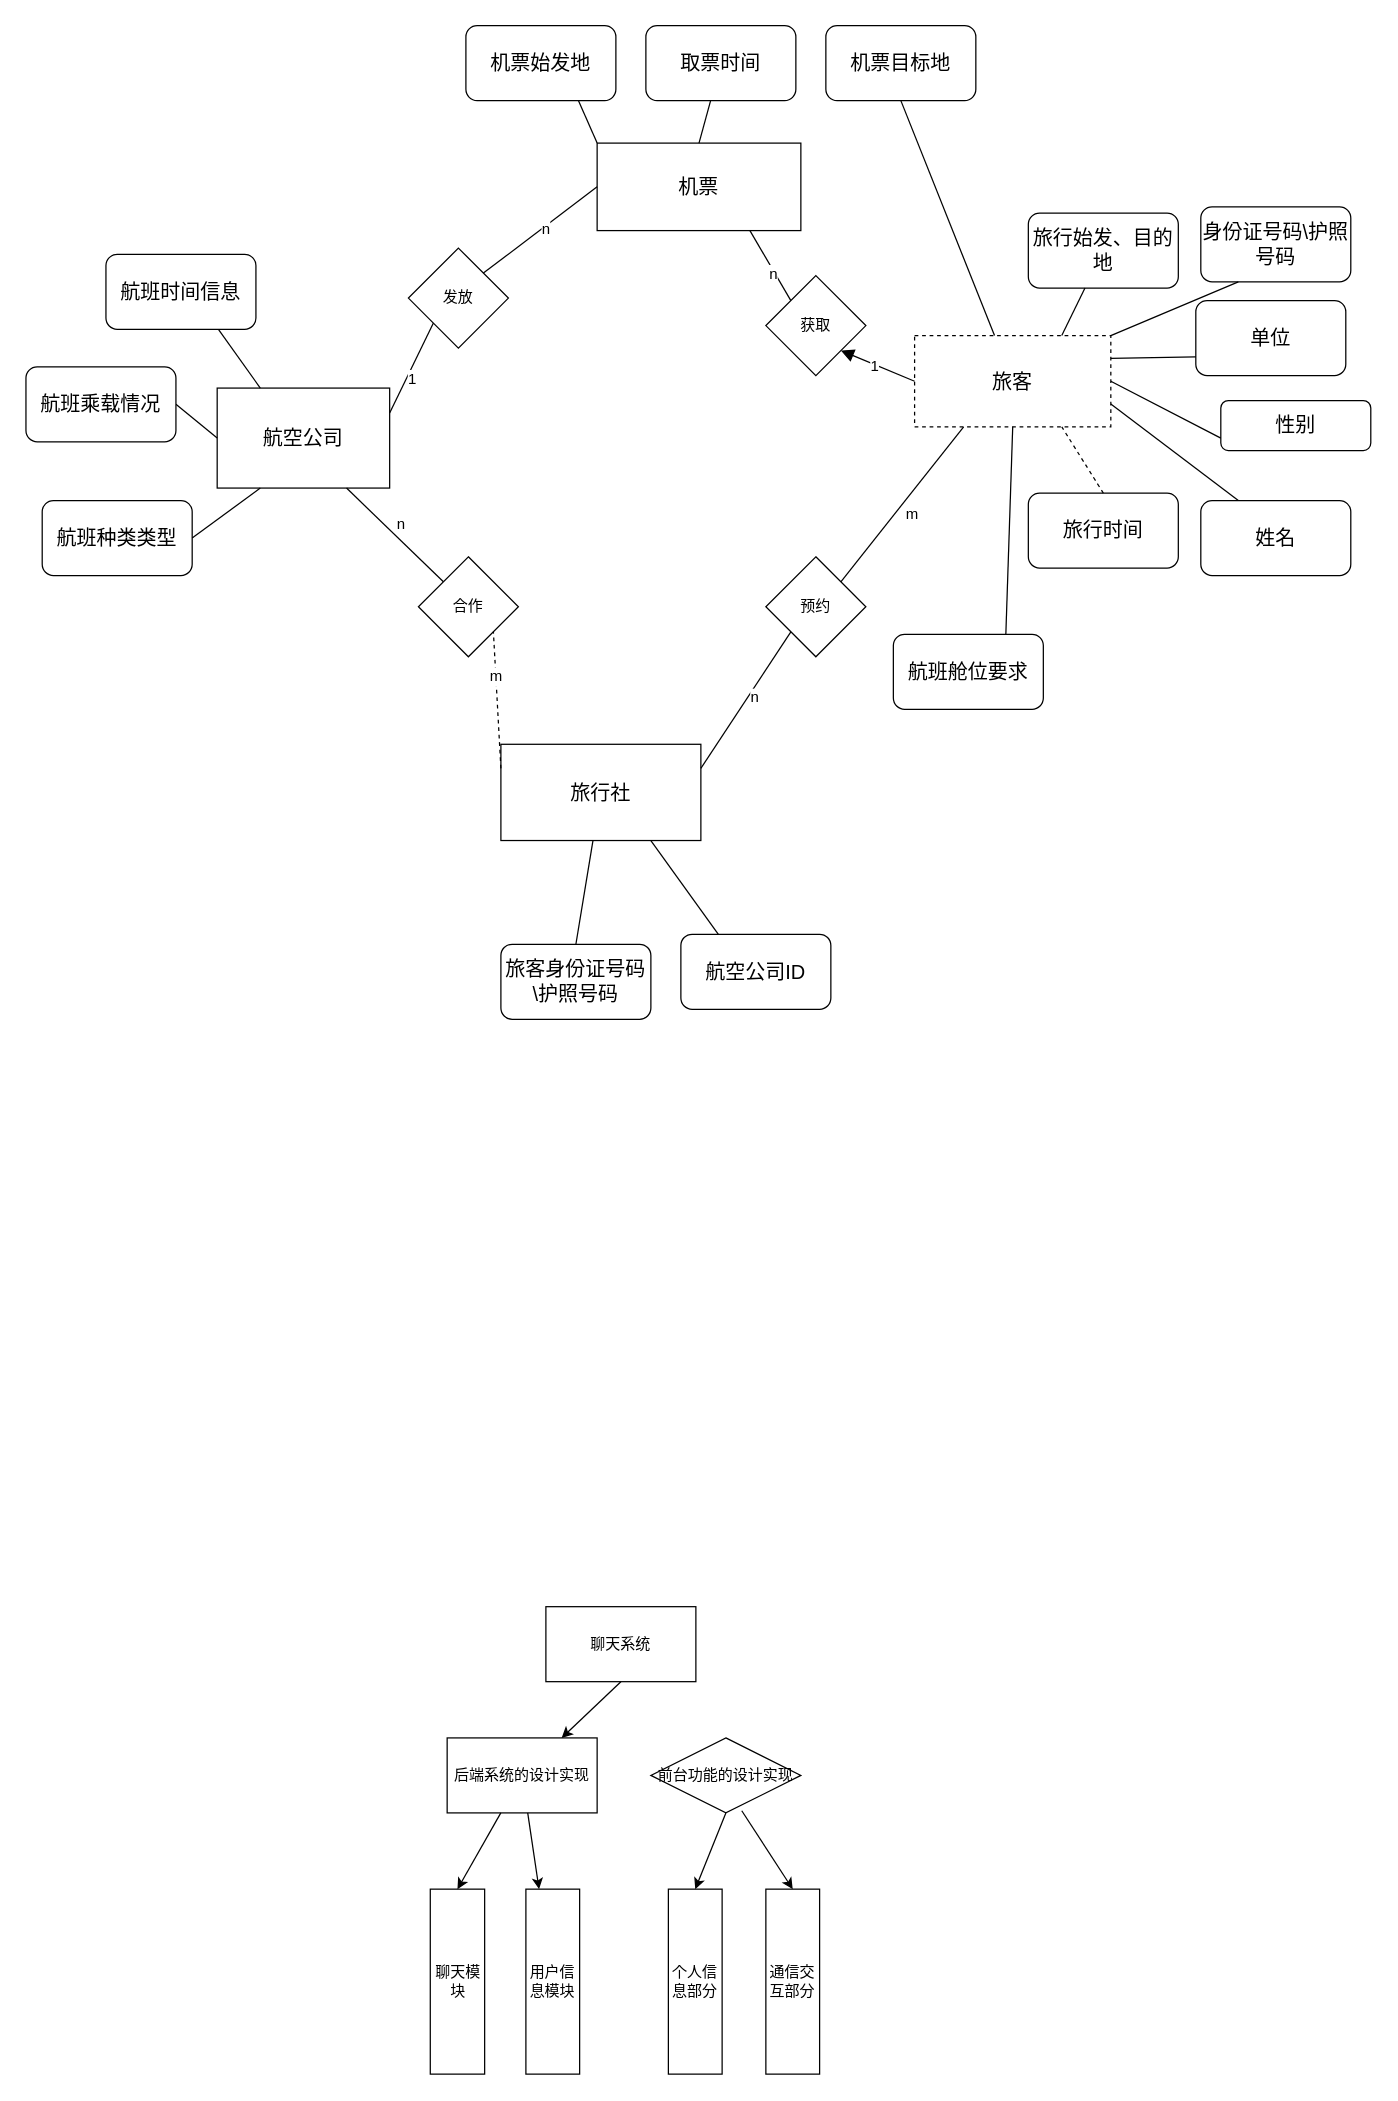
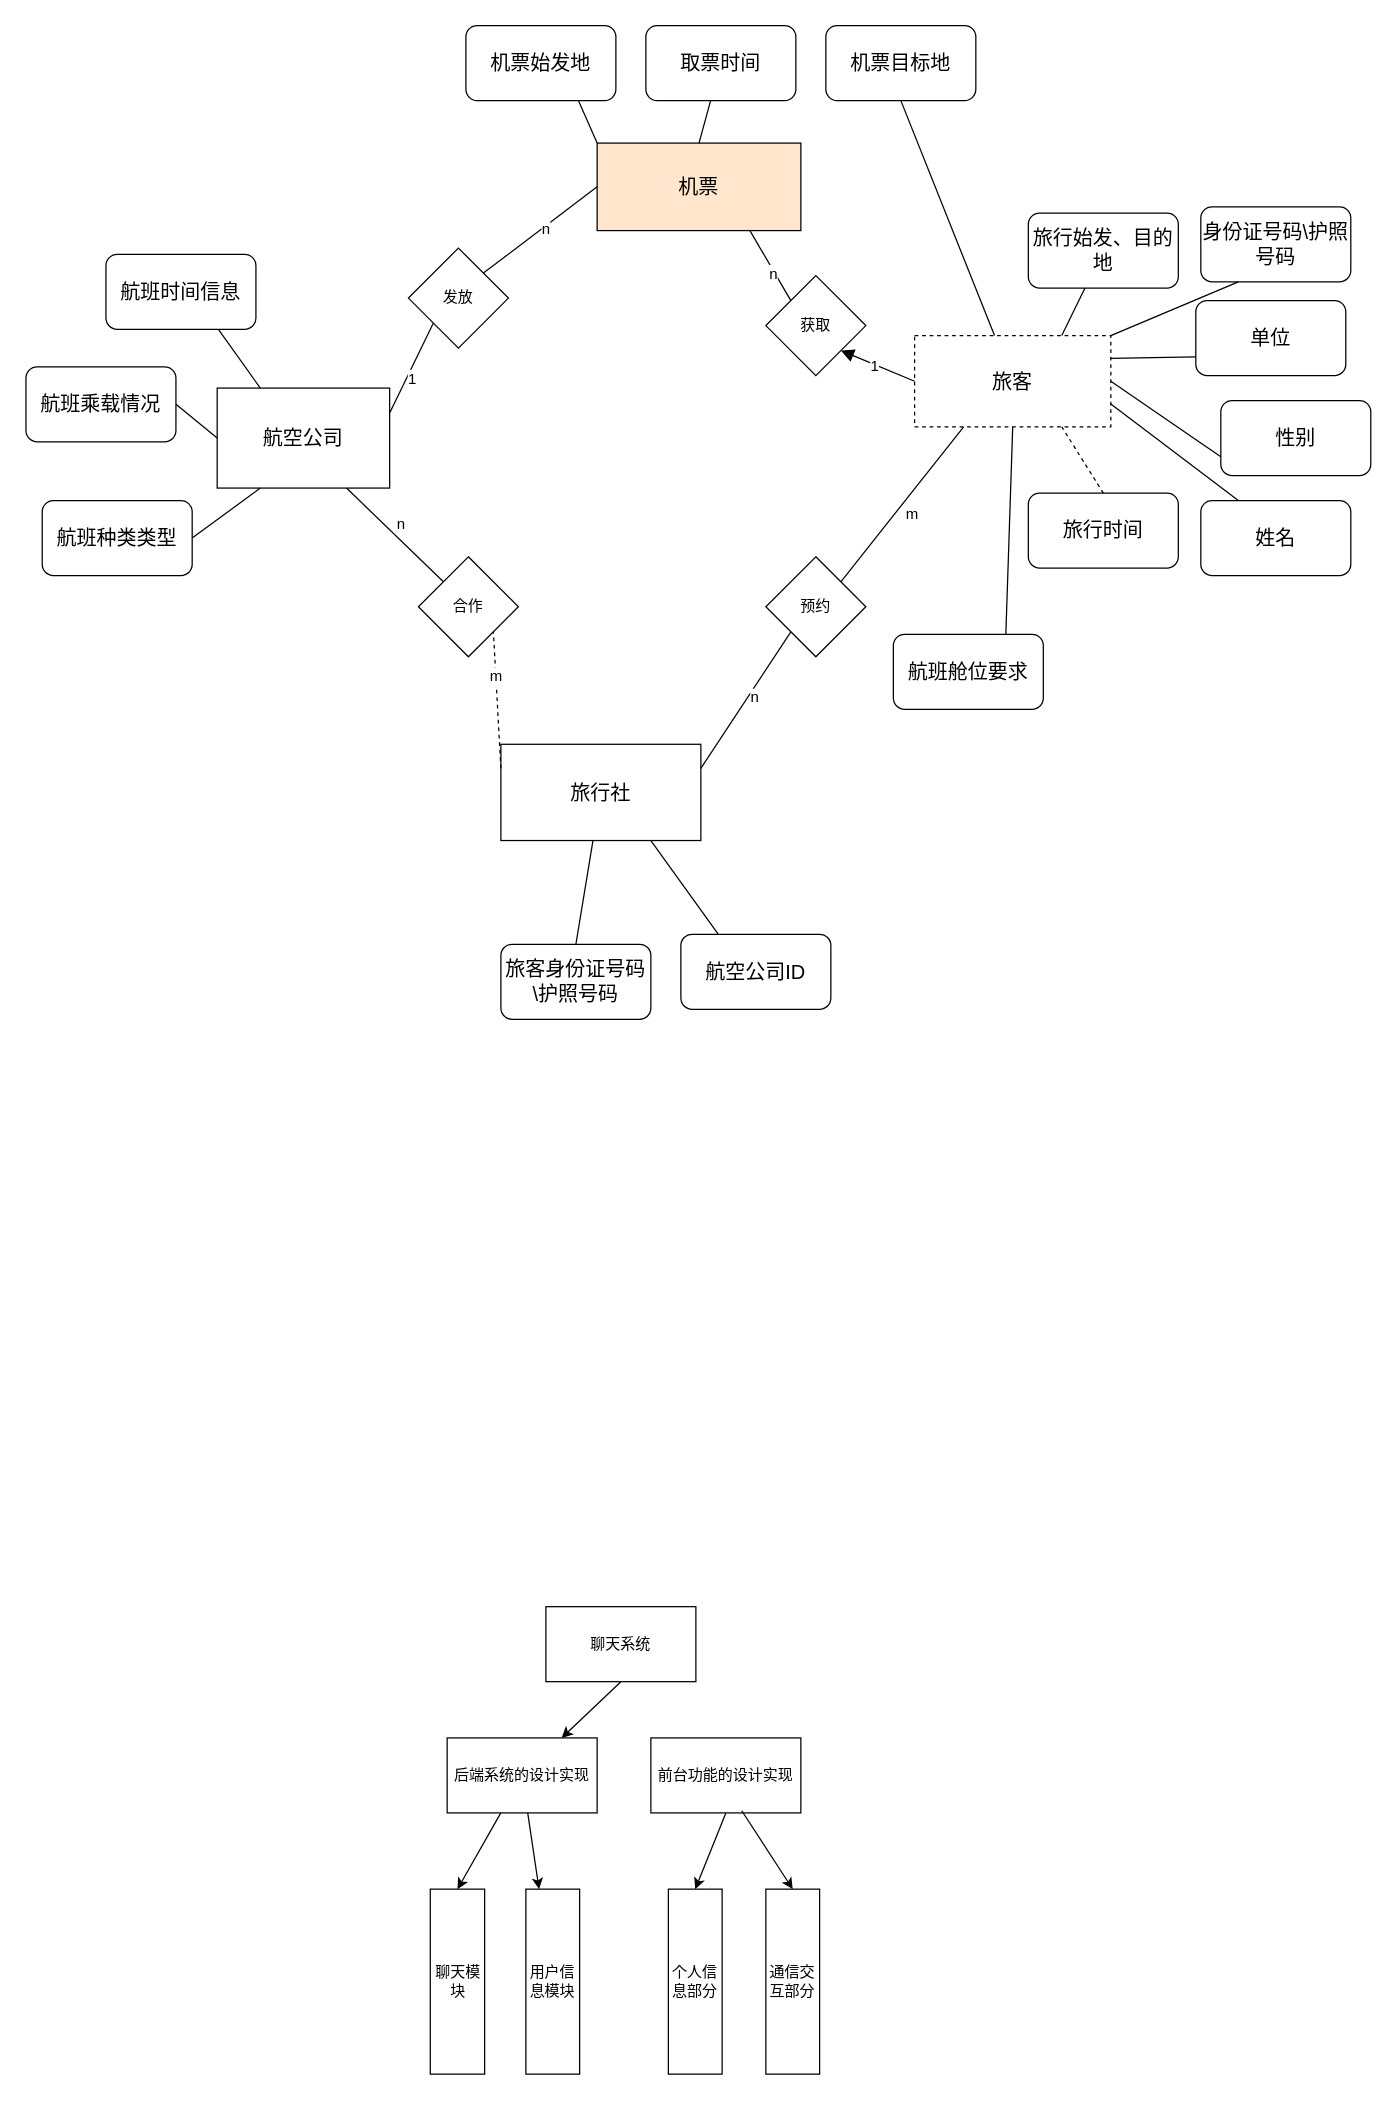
(699, 187) -> (699, 187)
(1296, 426) -> (1296, 438)
(726, 1776) -> (726, 1776)
